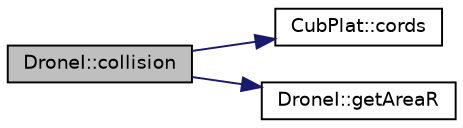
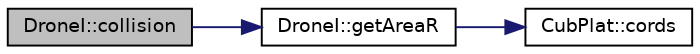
(224, 46) -> (480, 27)
